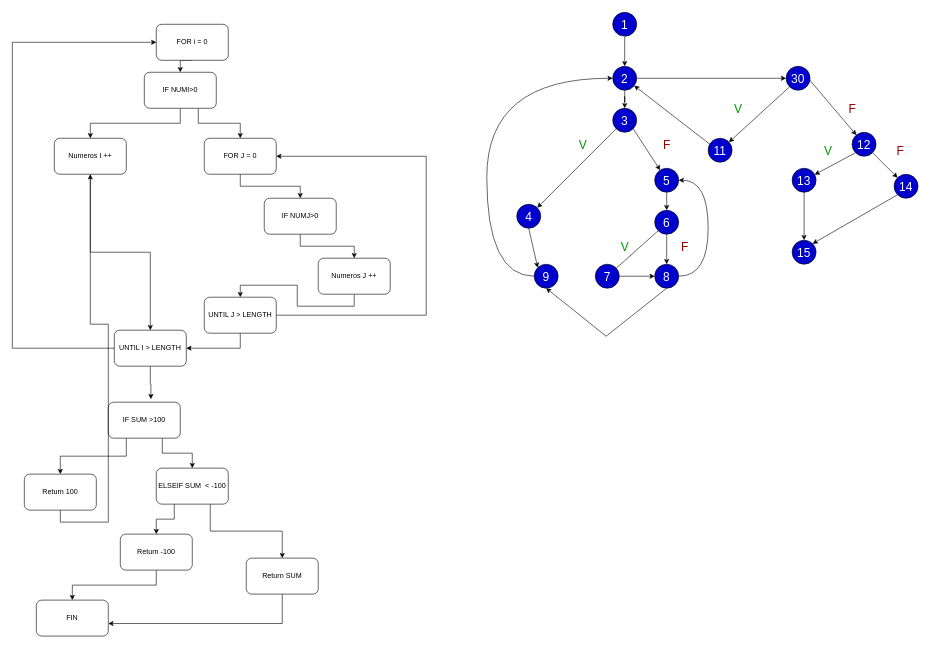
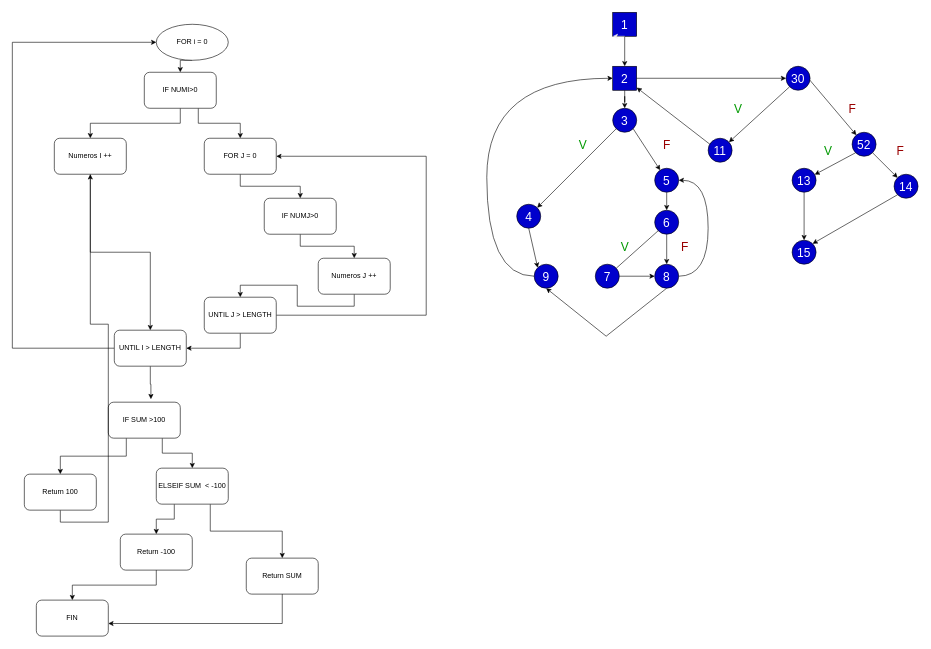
(625, 24) -> (625, 24)
(192, 42) -> (192, 42)
(625, 78) -> (625, 78)
(864, 144) -> (864, 144)
